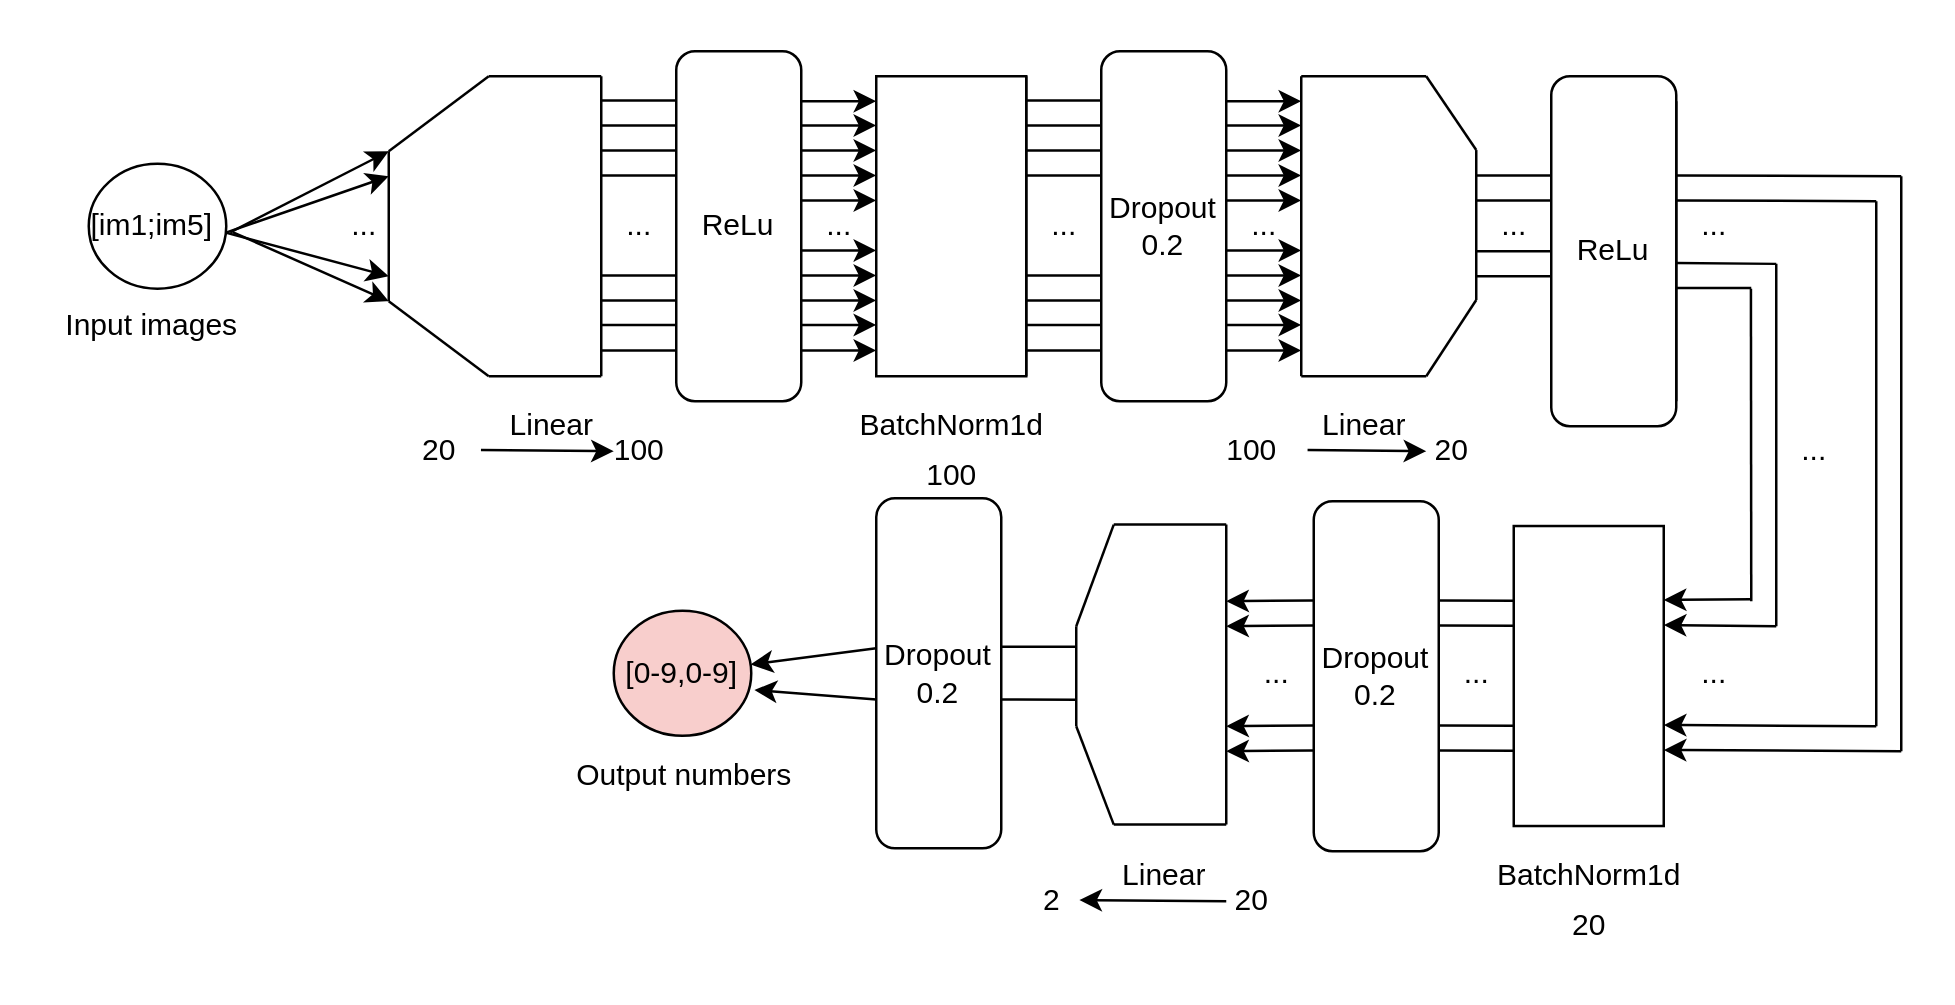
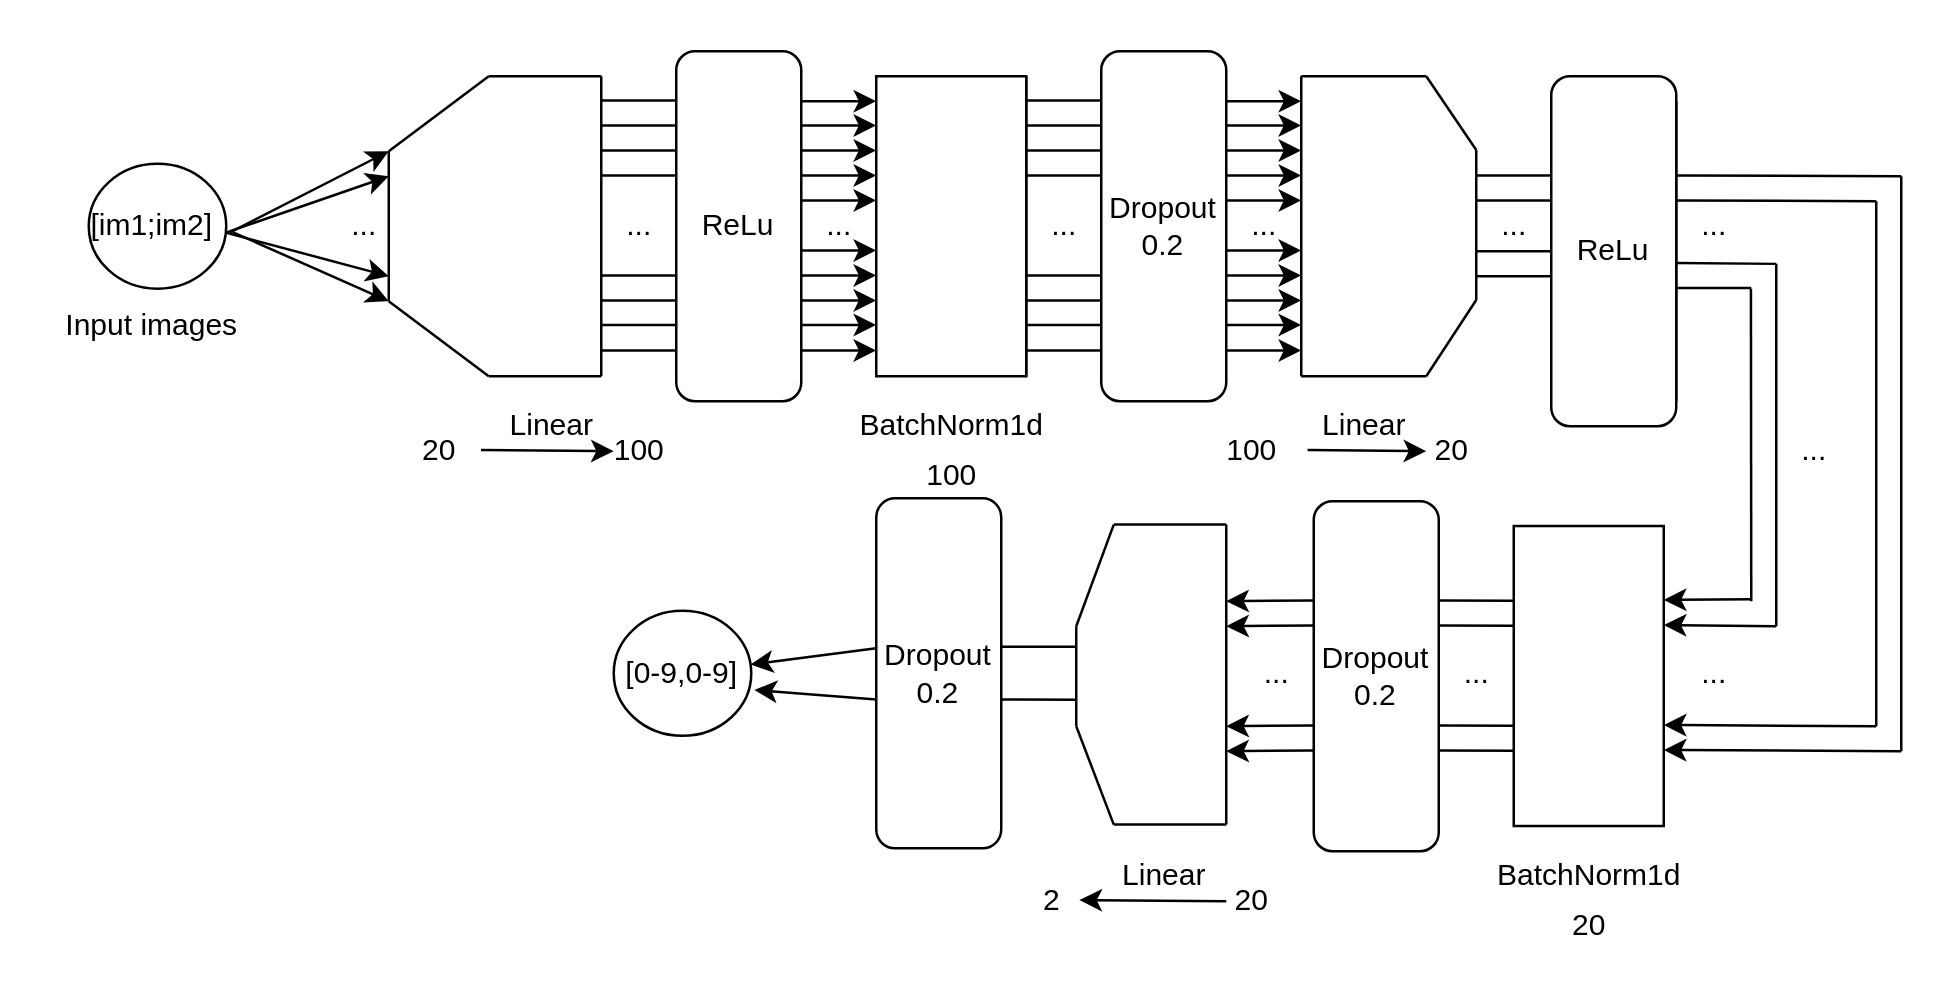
(153, 226) -> (153, 226)
(683, 673) -> (683, 673)
(683, 776) -> none
